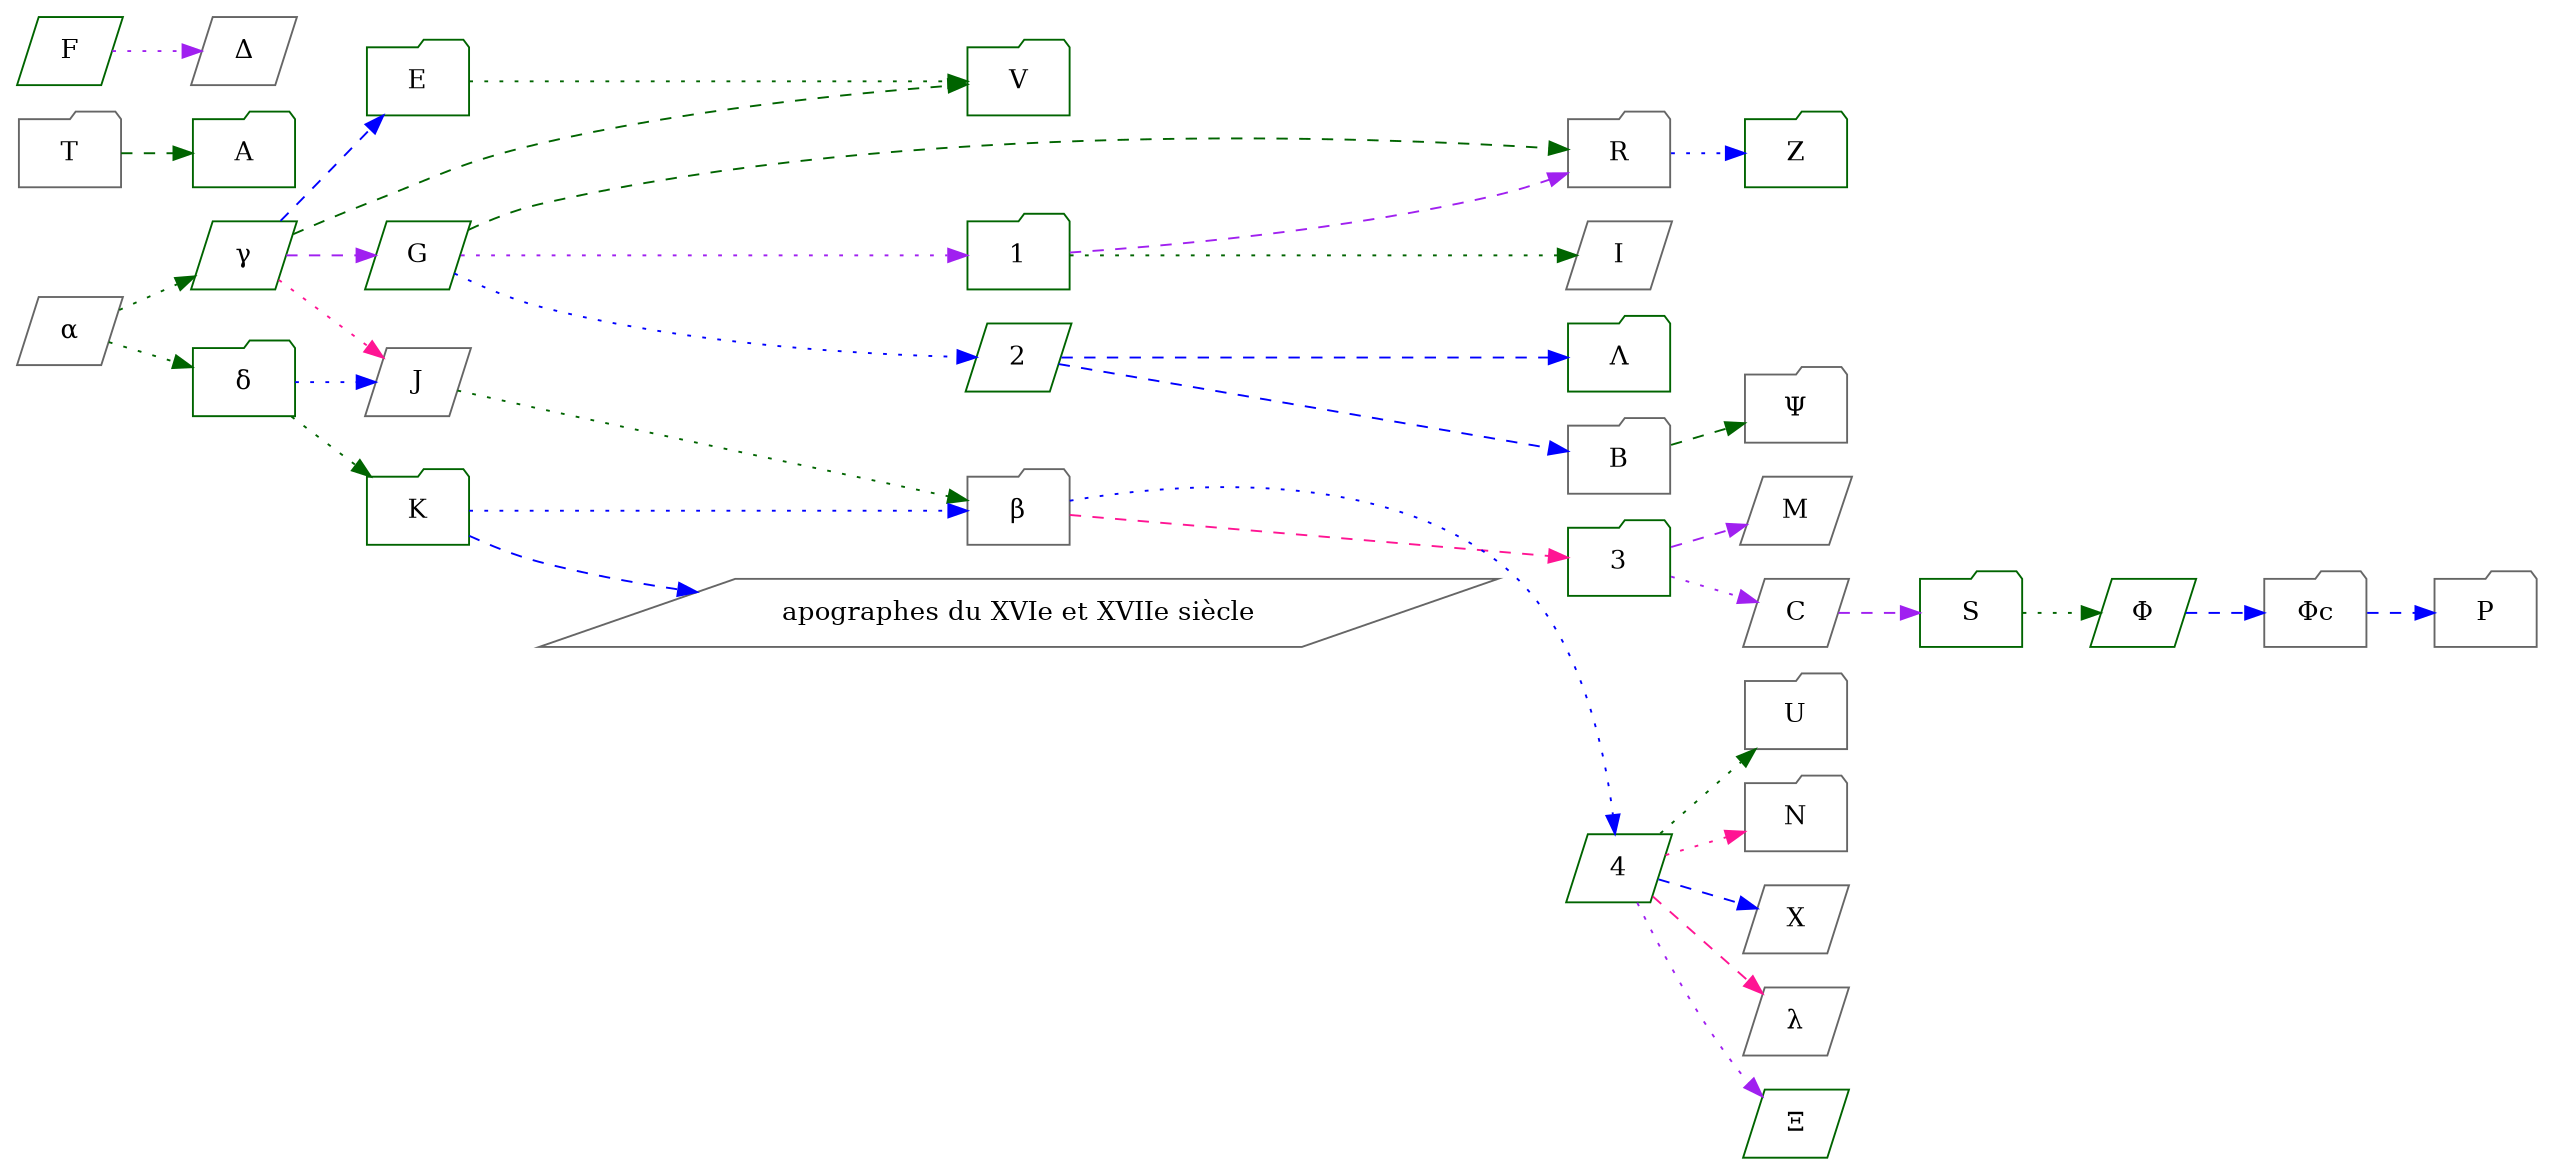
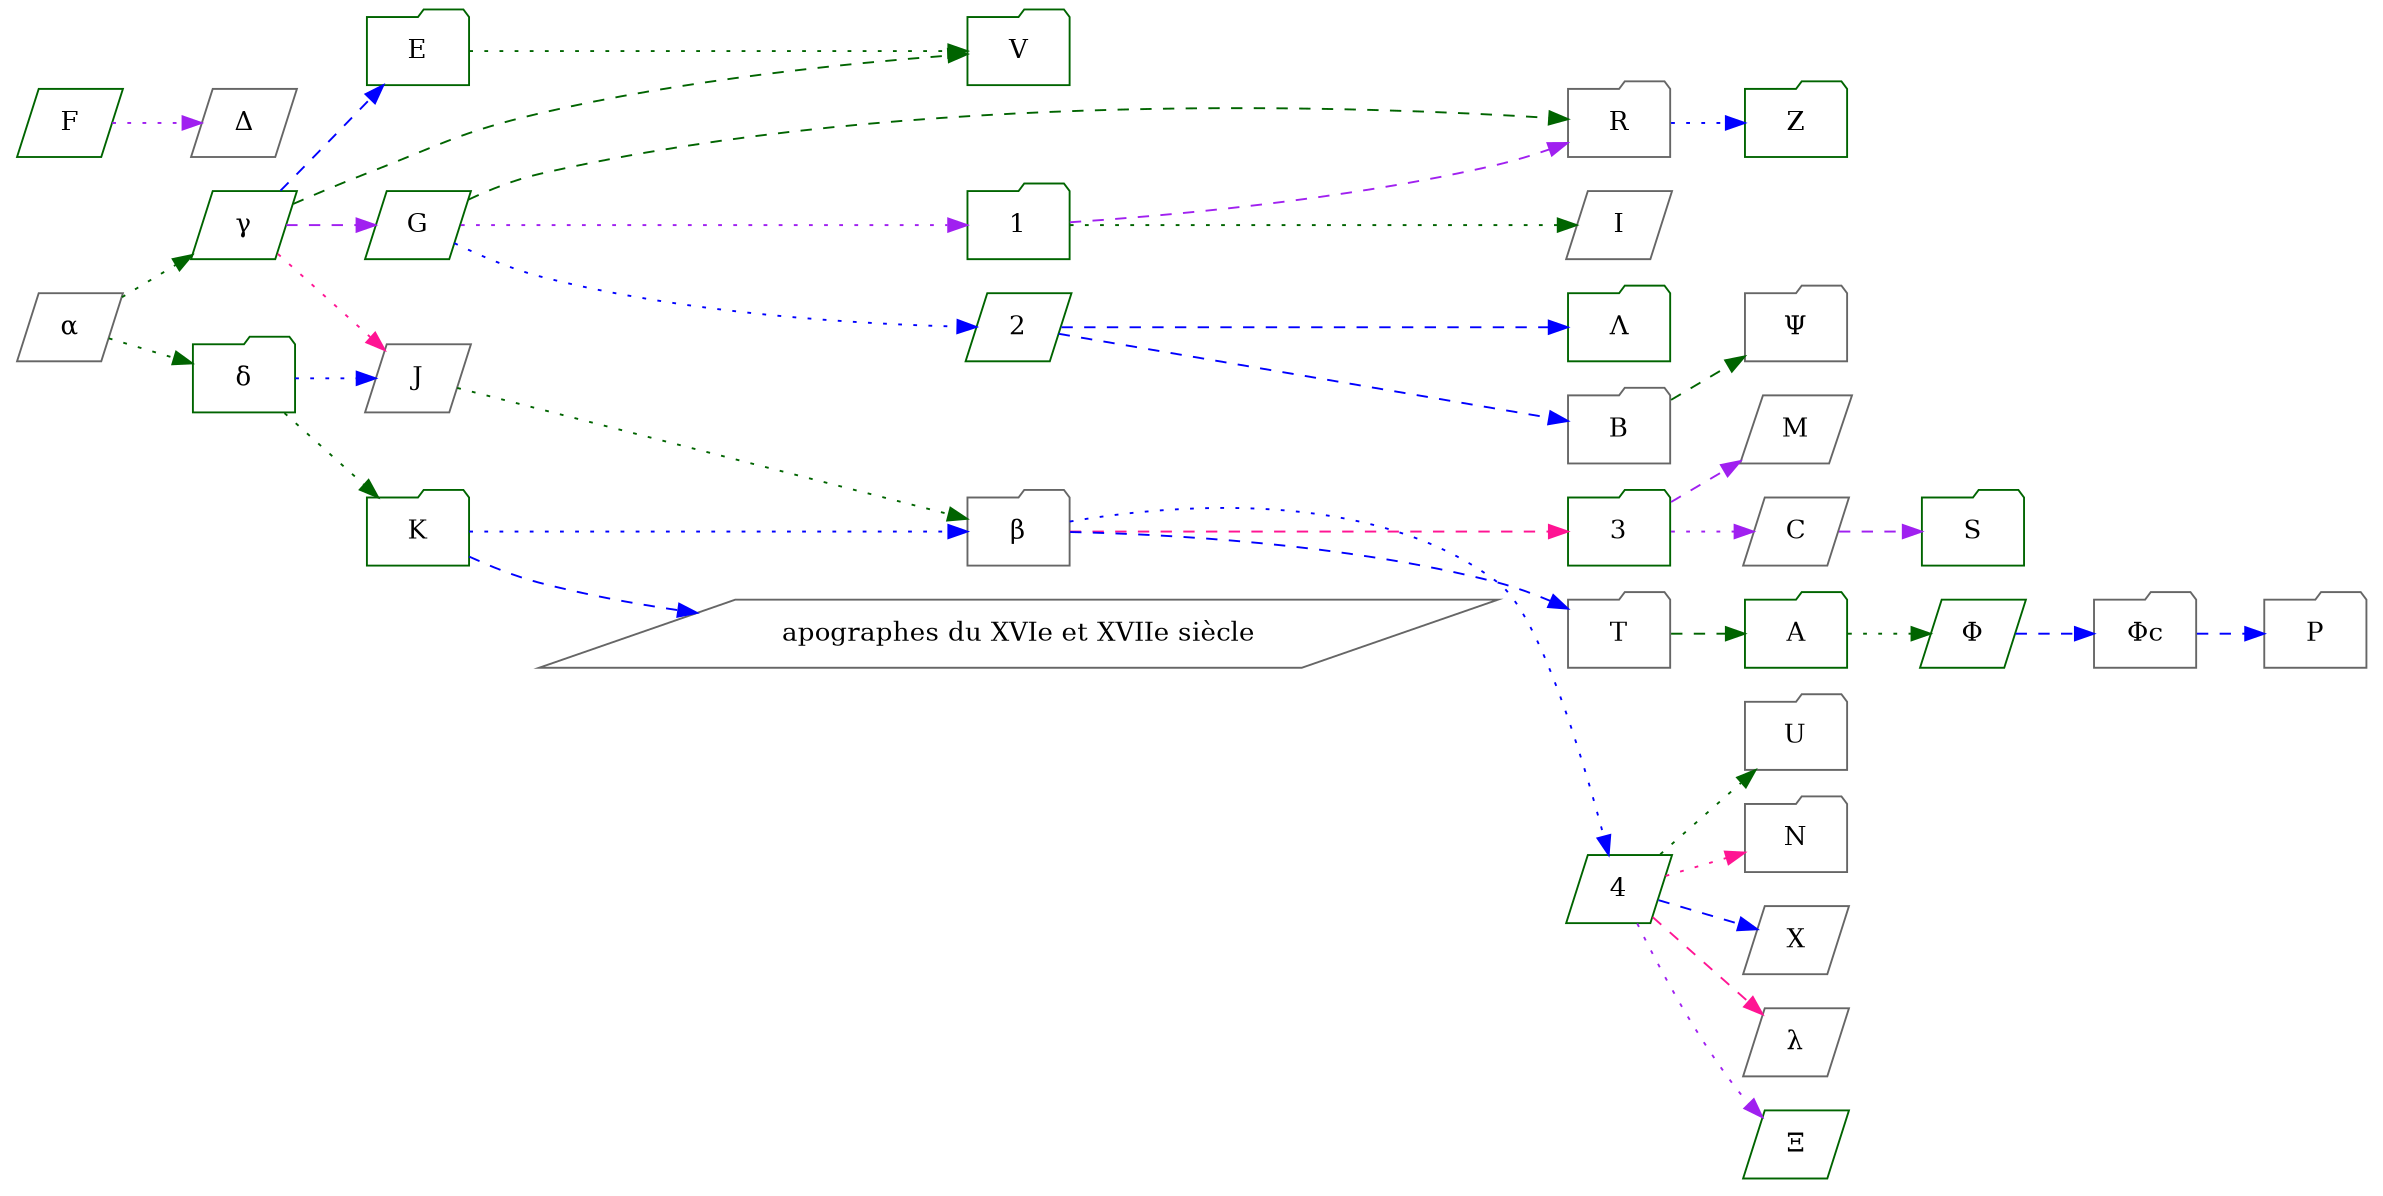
none -> (1313, 549)
(2052, 613) -> (1880, 634)
